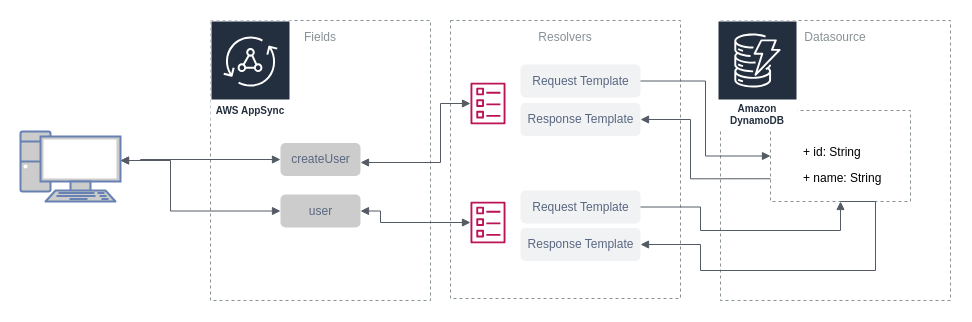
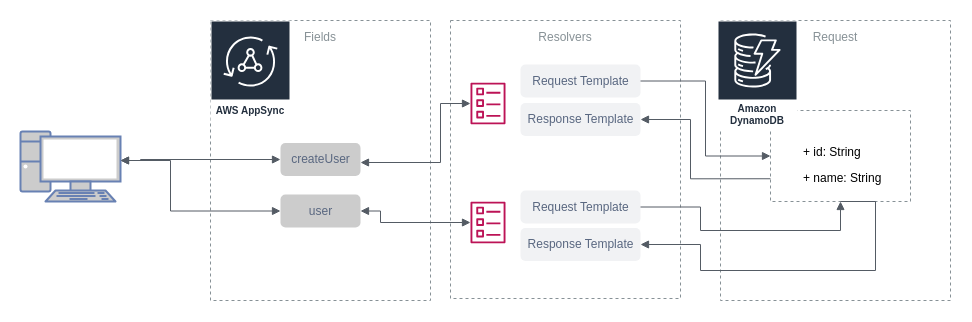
(836, 38) -> (836, 38)
